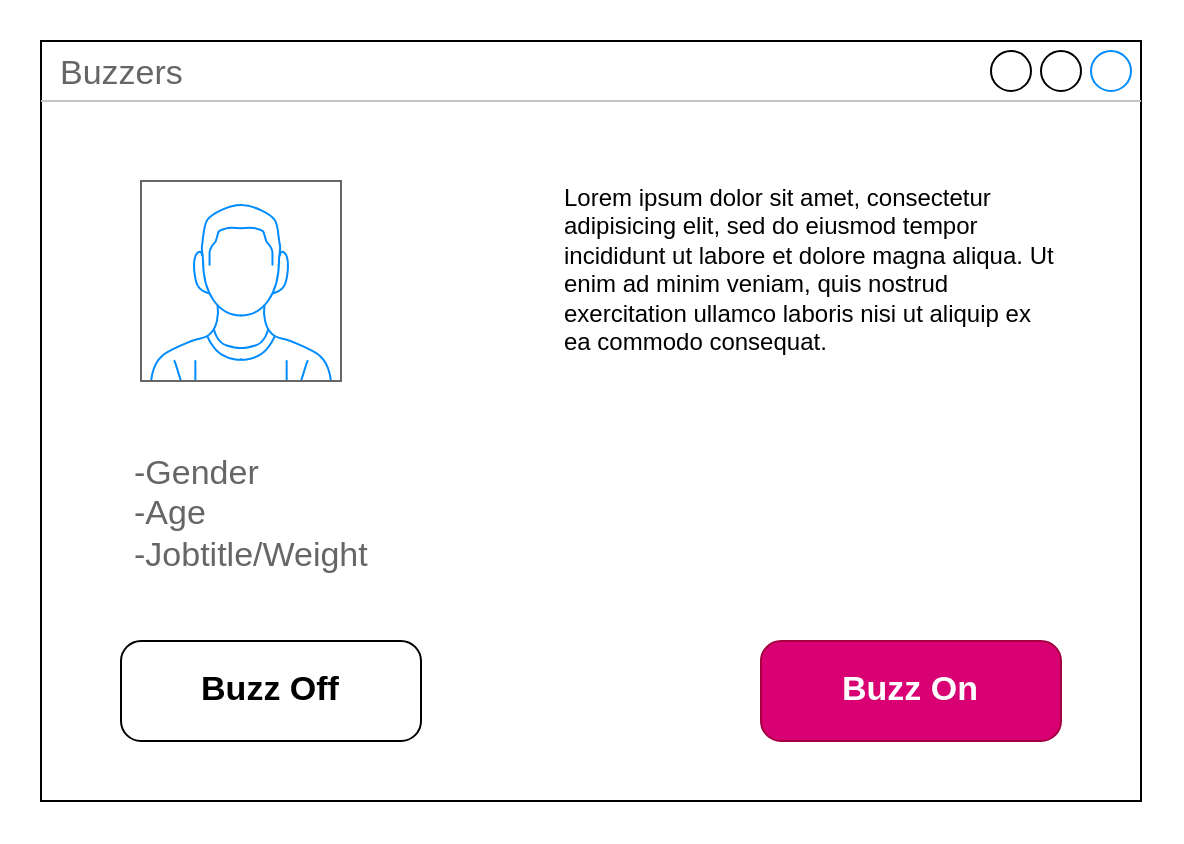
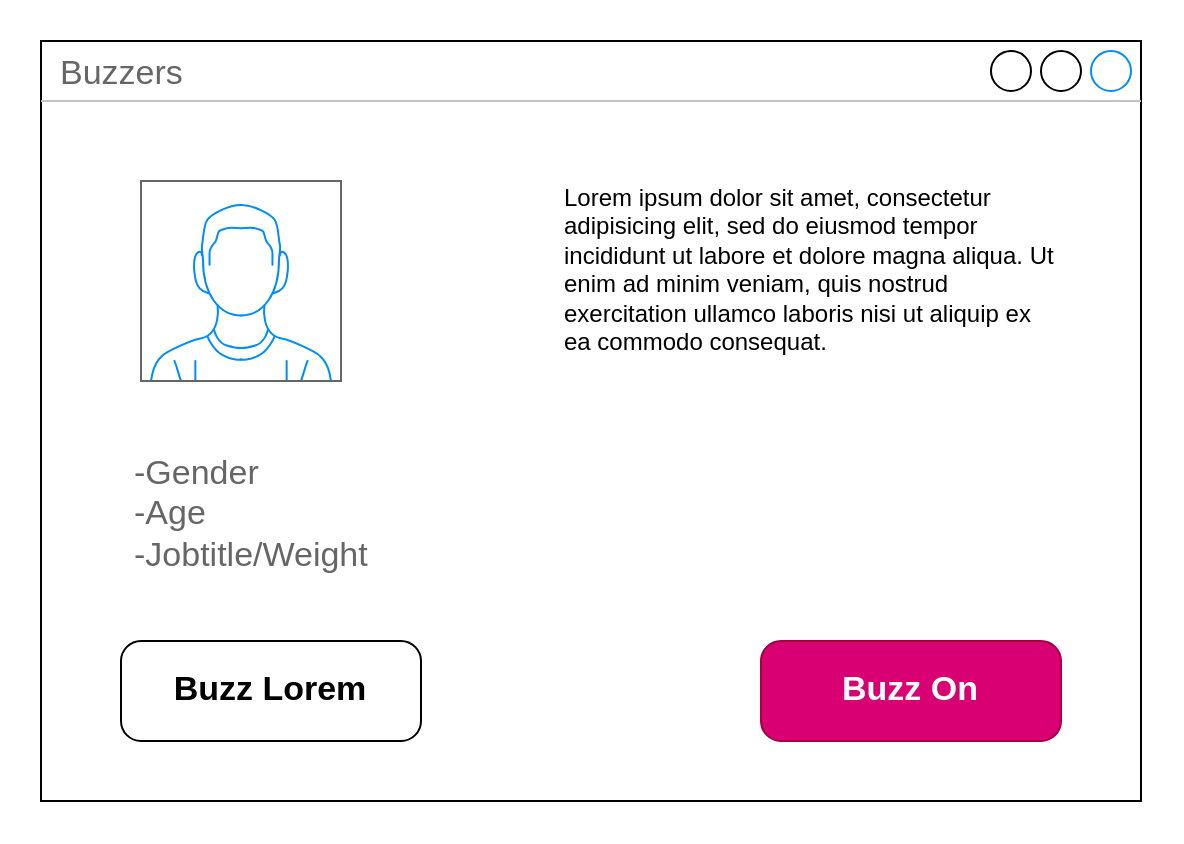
(271, 691) -> (271, 691)
